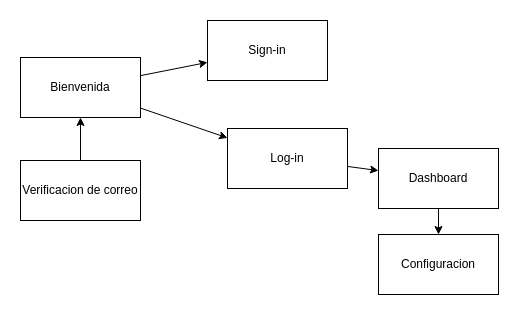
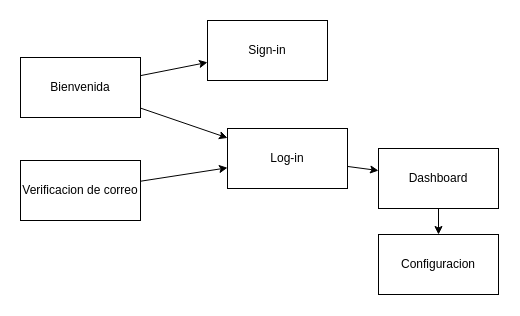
(81, 142) -> (180, 175)
